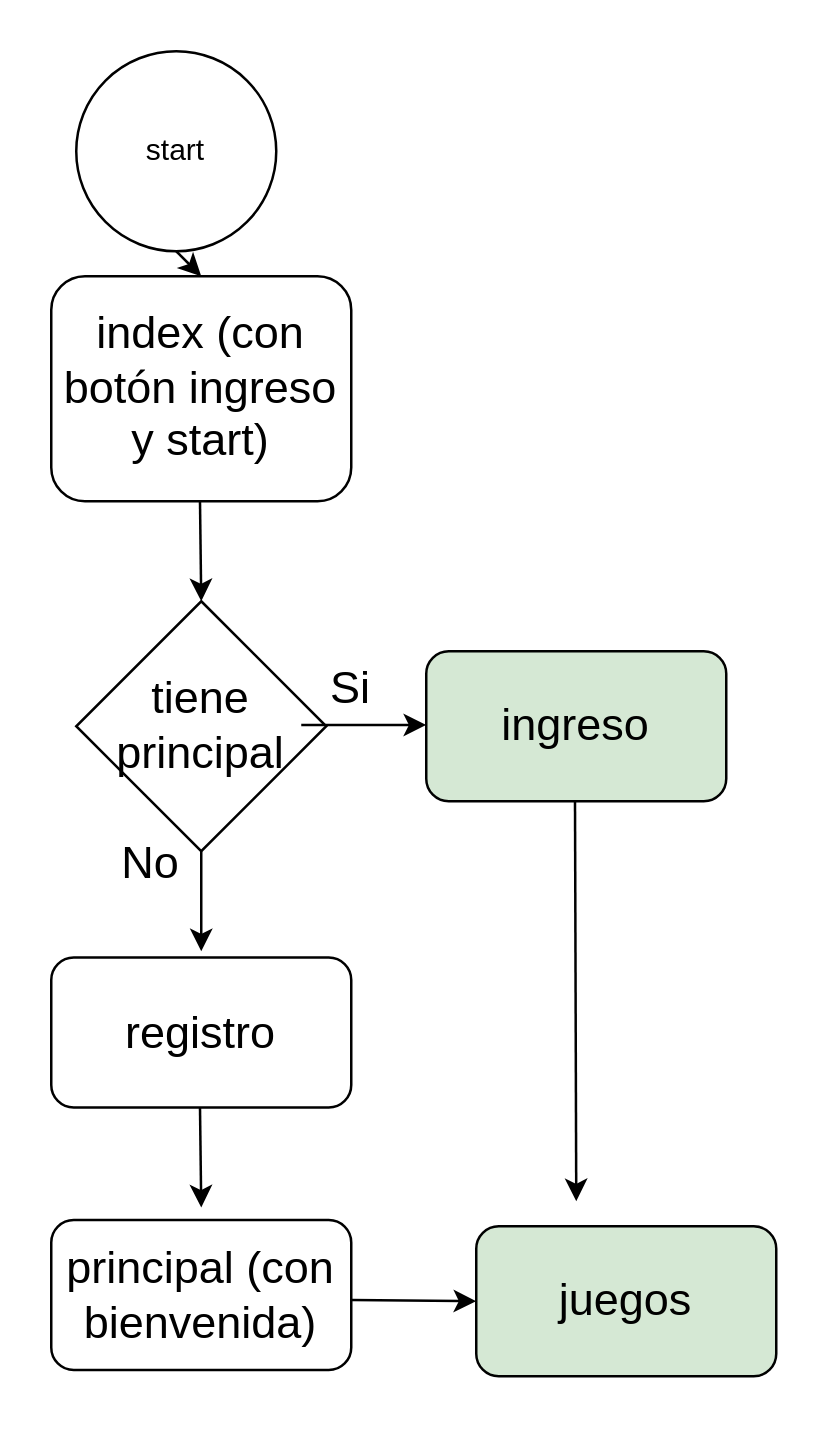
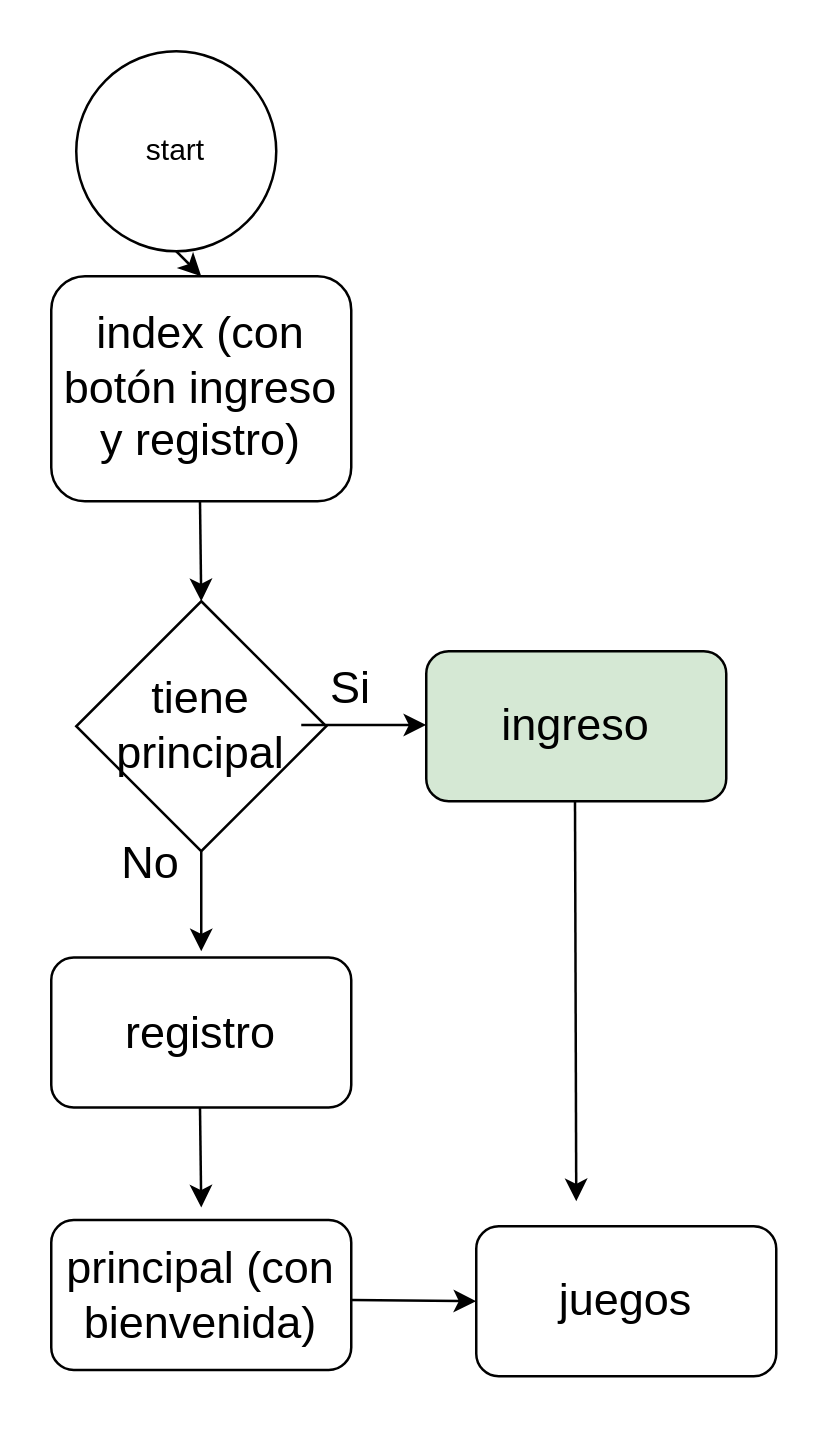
(201, 389) -> (201, 389)
(626, 1301) -> (626, 1301)
